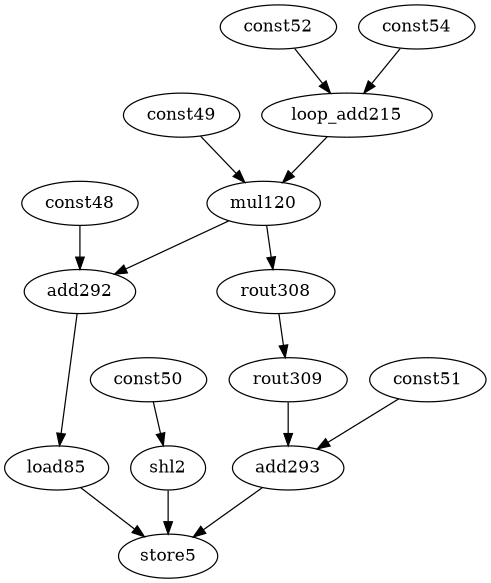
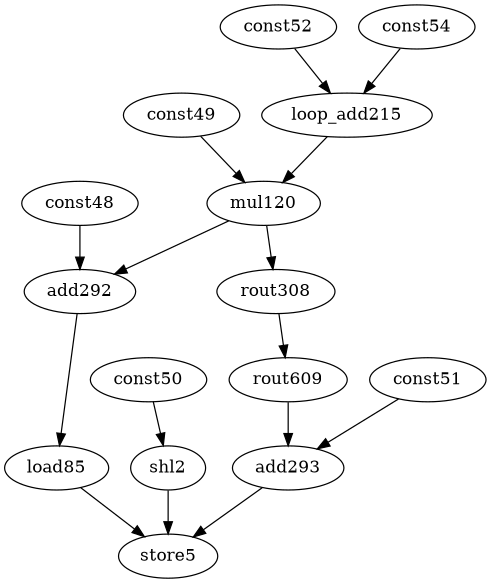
(288, 380) -> (288, 380)
